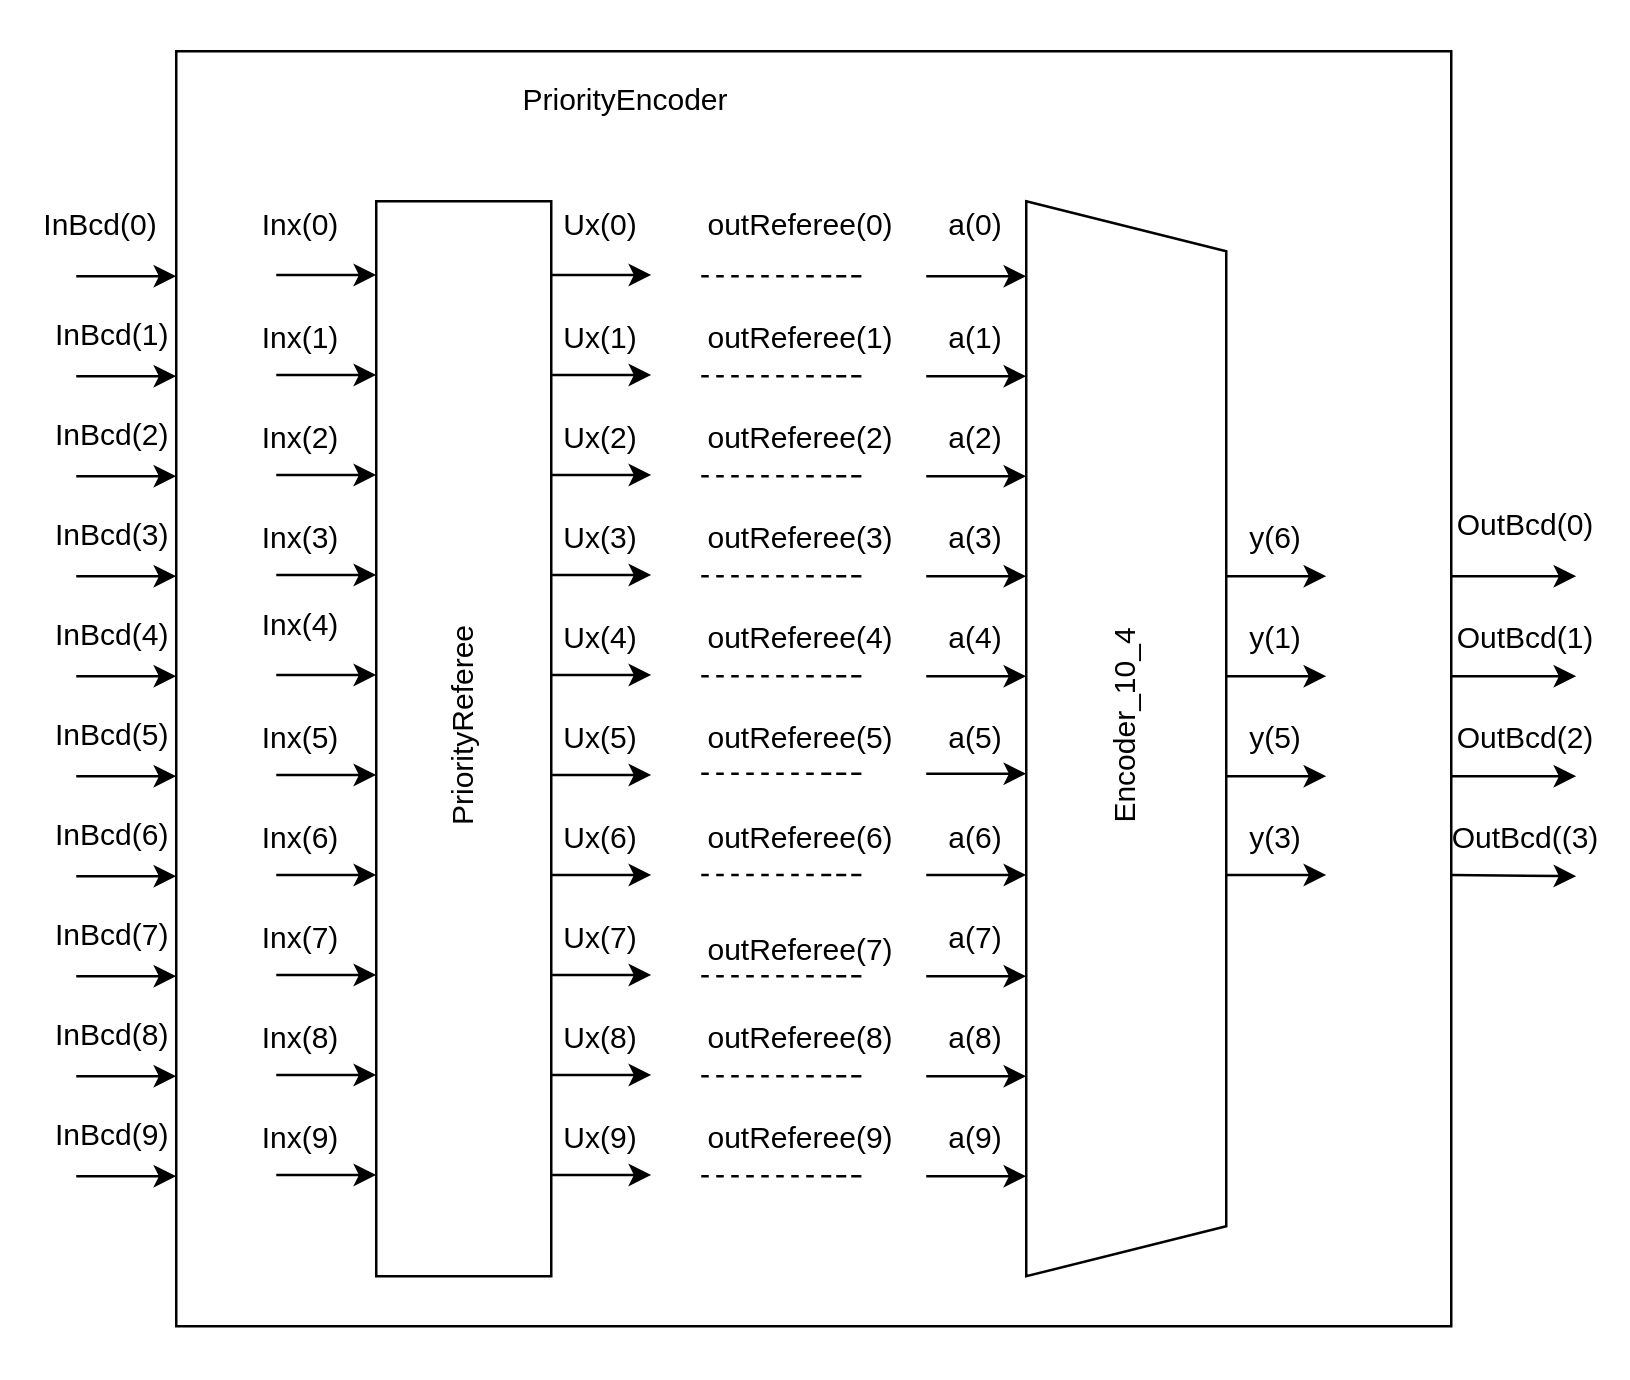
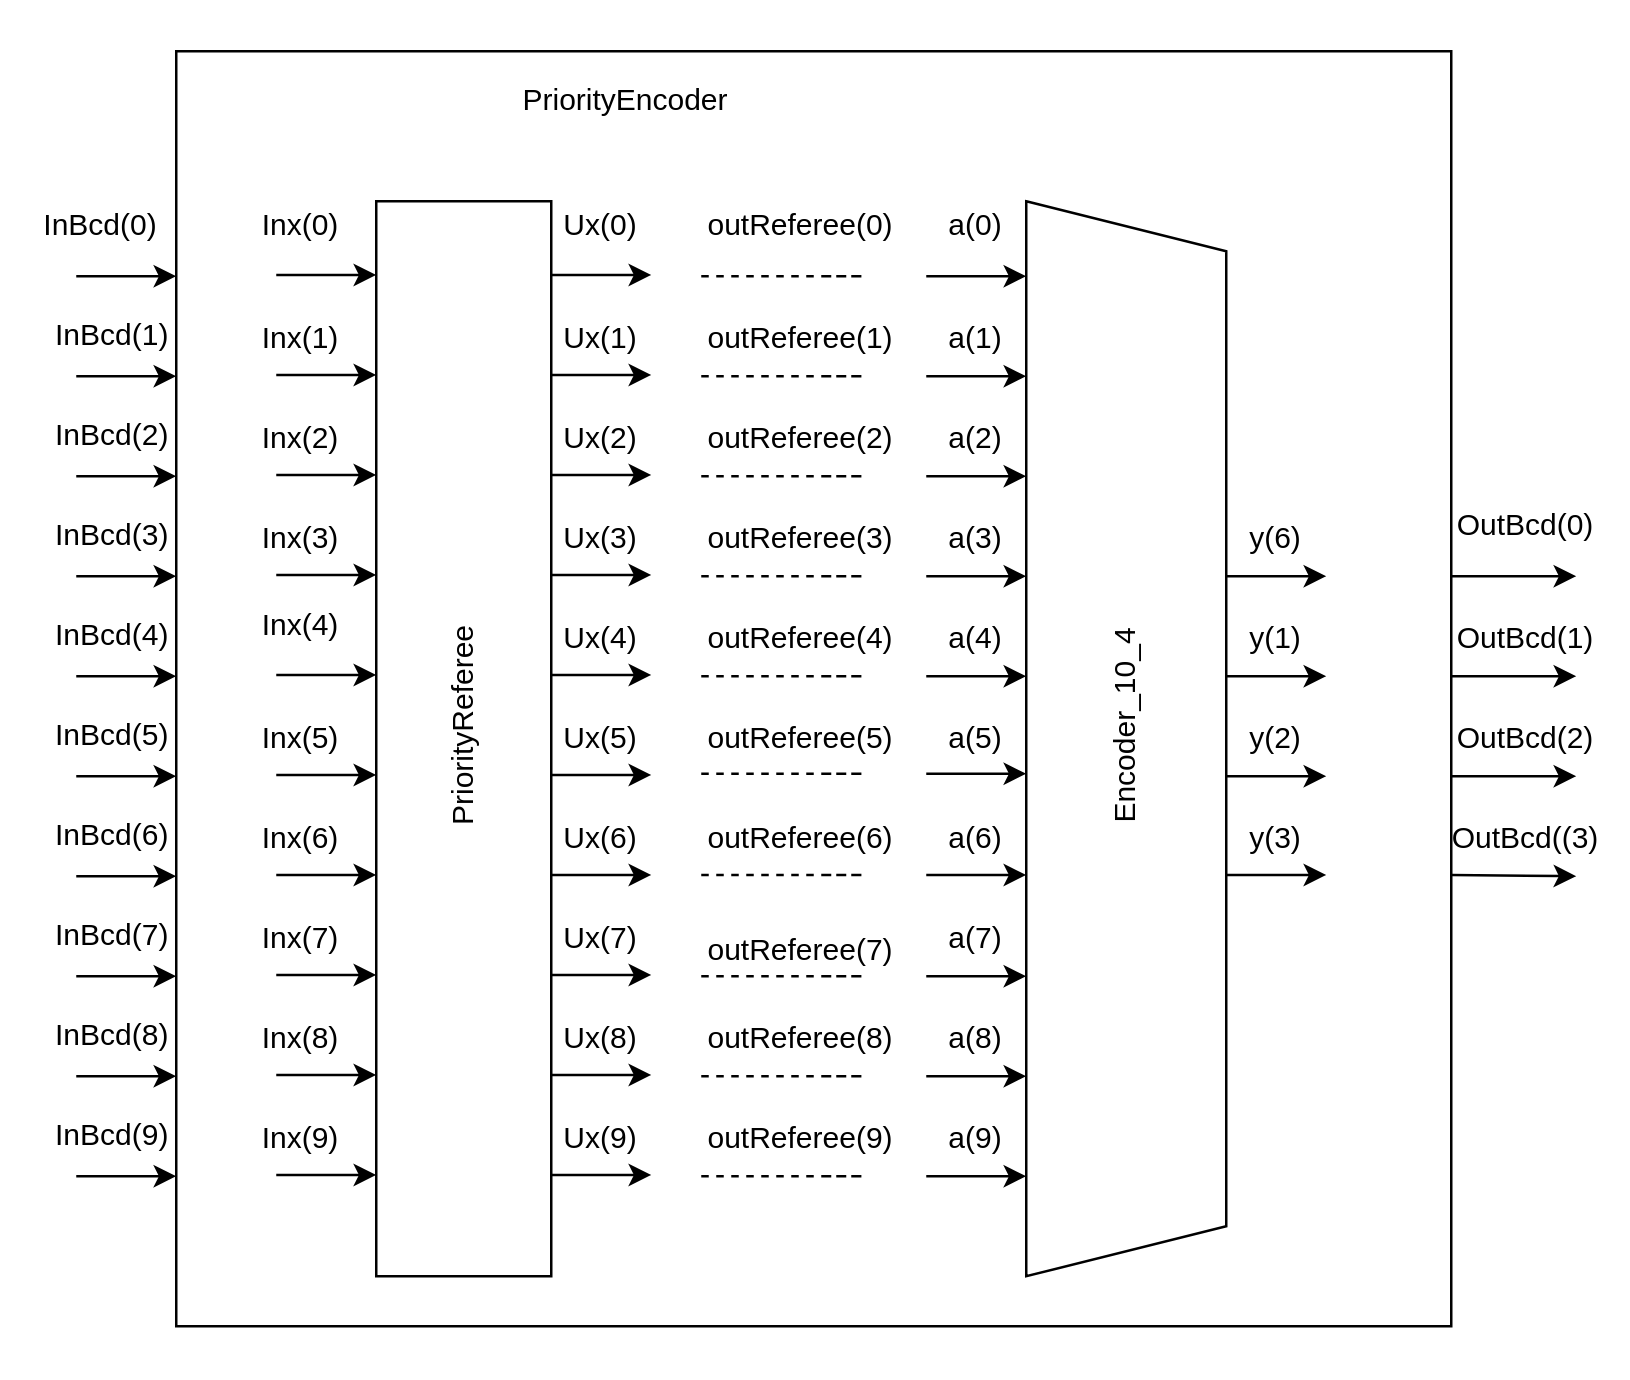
(1276, 739) -> (1276, 739)
